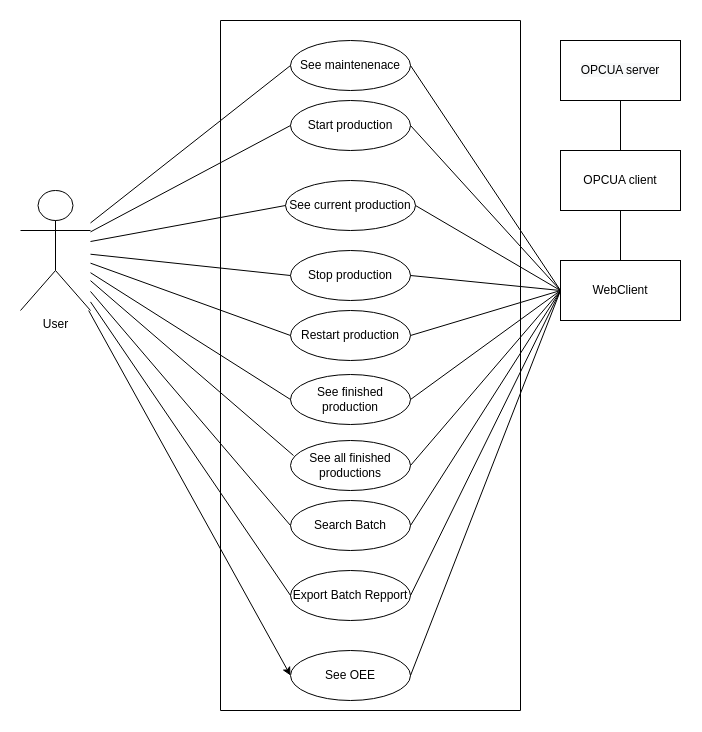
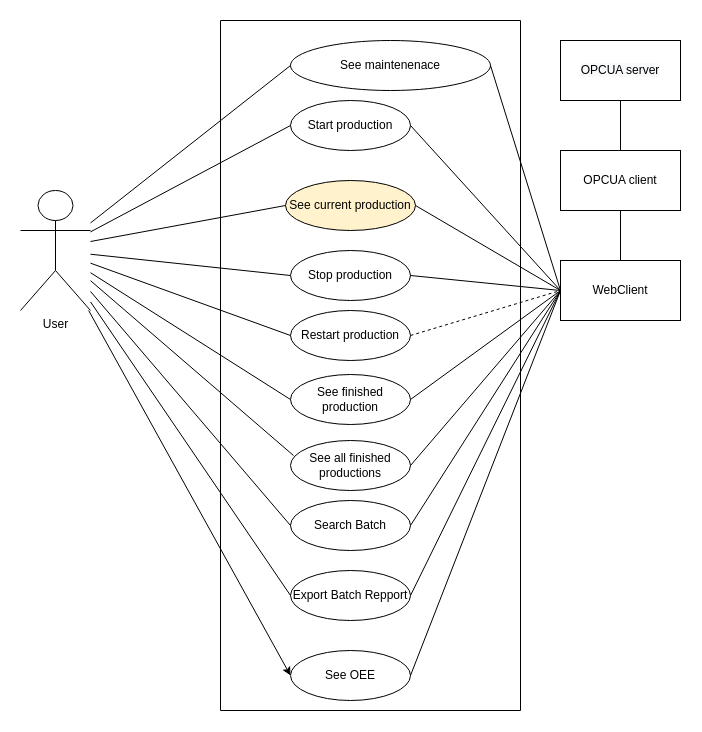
(351, 66) -> (391, 66)
(351, 206) -> (351, 206)
(482, 314) -> (482, 314)
